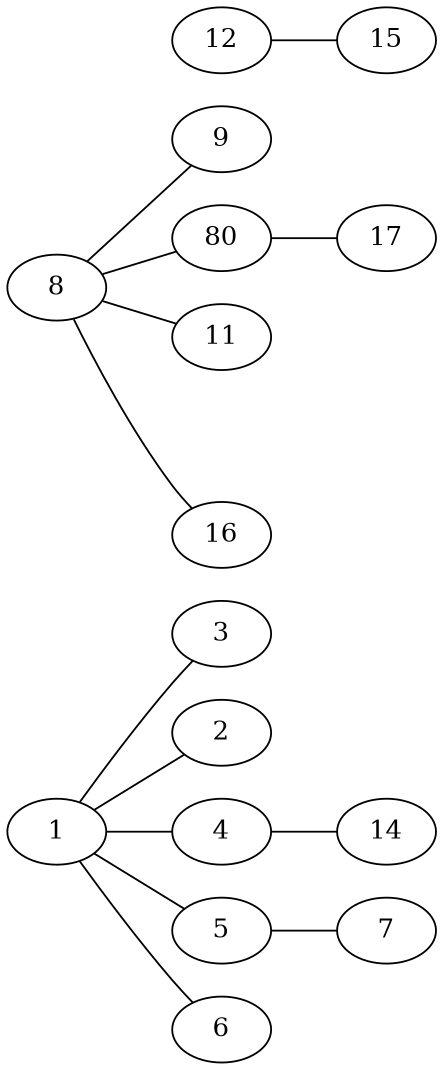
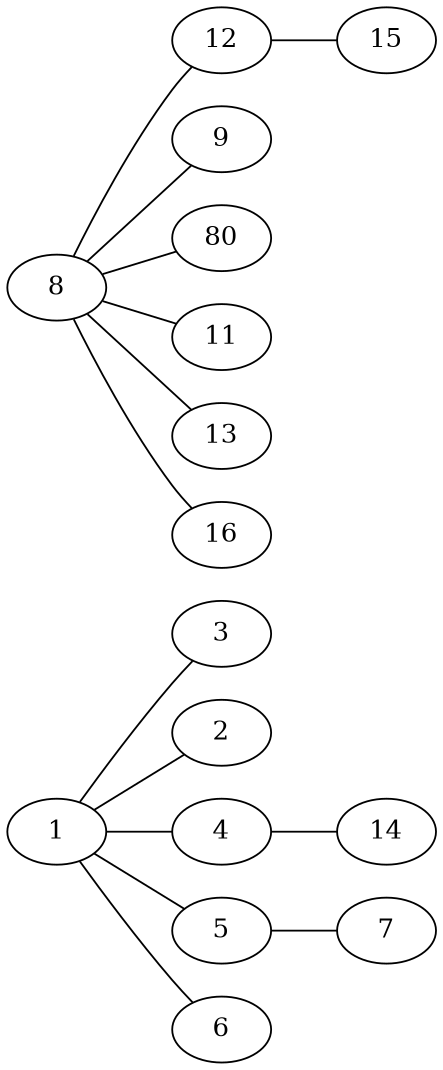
none -> (127, 158)
(387, 238) -> none
none -> (222, 436)
